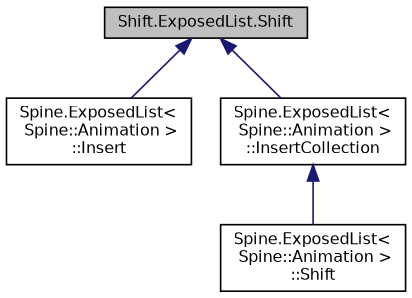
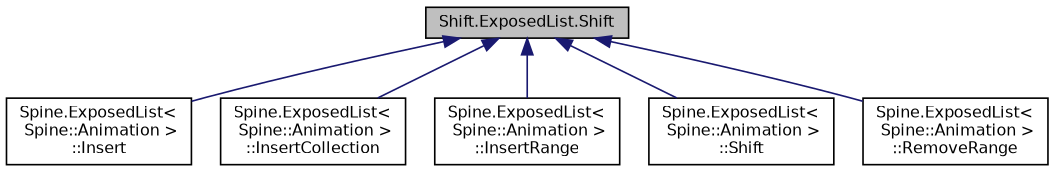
none -> (527, 131)
none -> (955, 131)
(313, 203) -> (624, 72)
